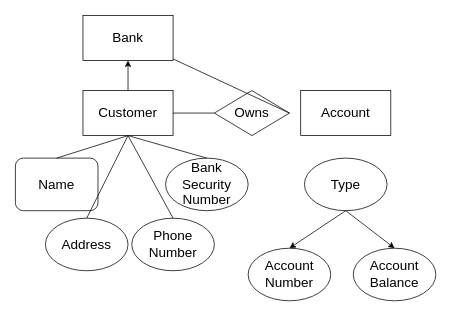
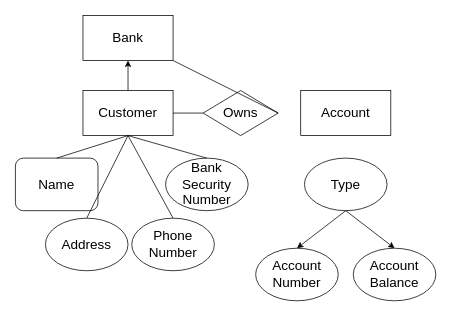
(252, 113) -> (240, 113)
(289, 274) -> (297, 274)
